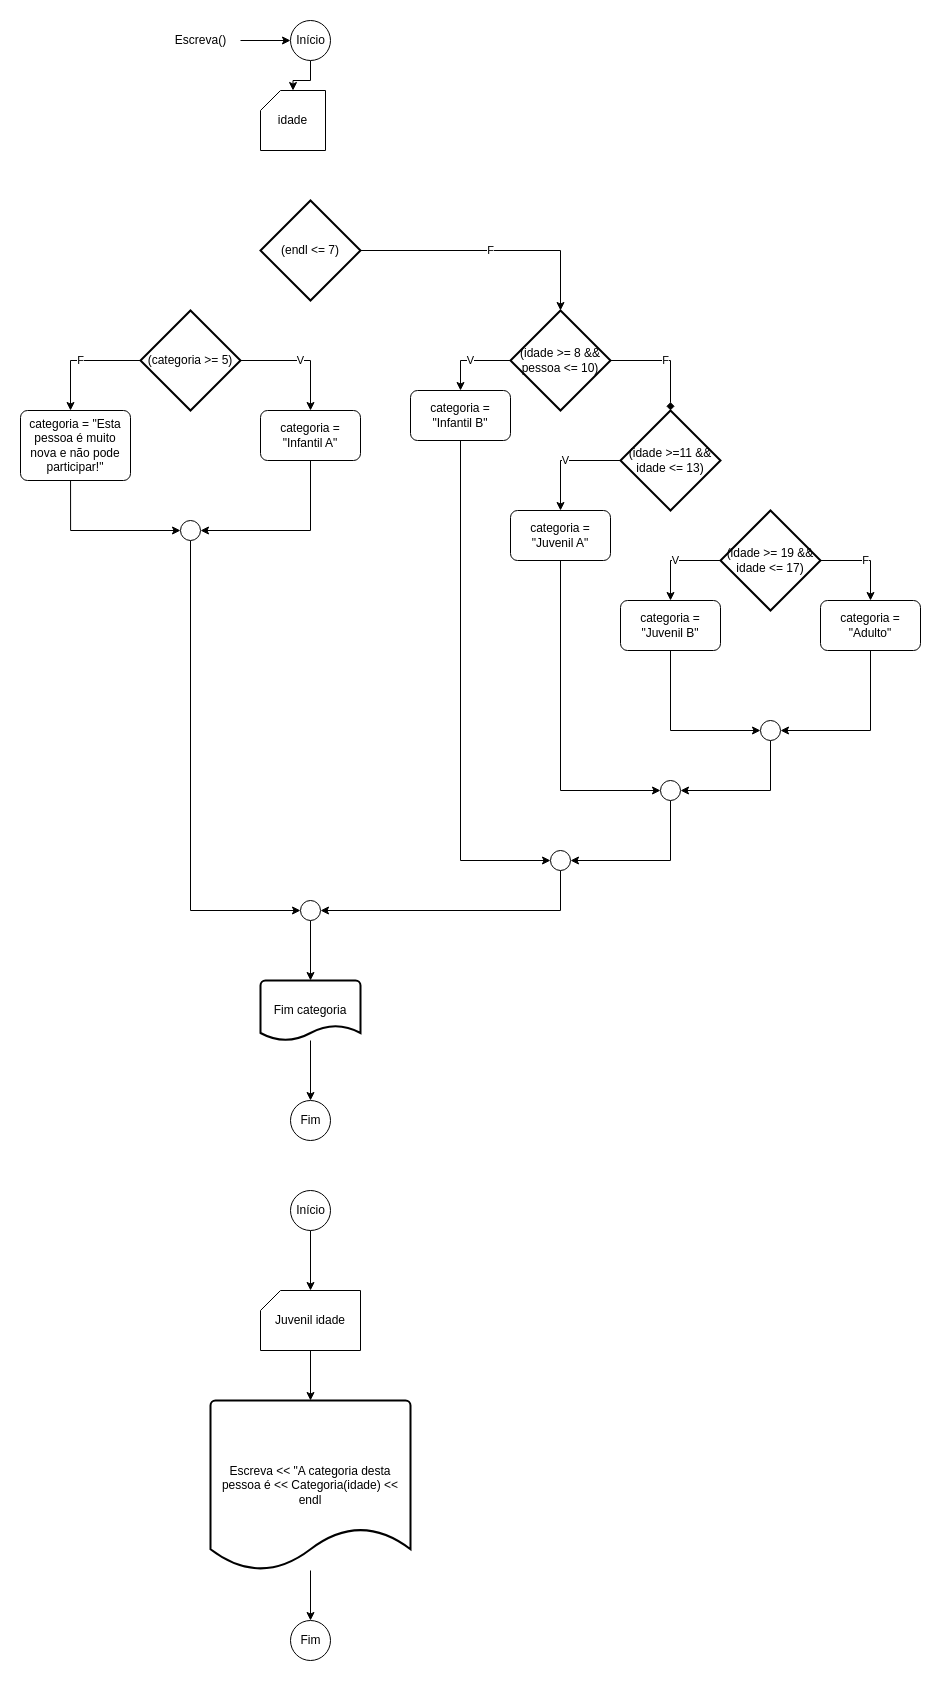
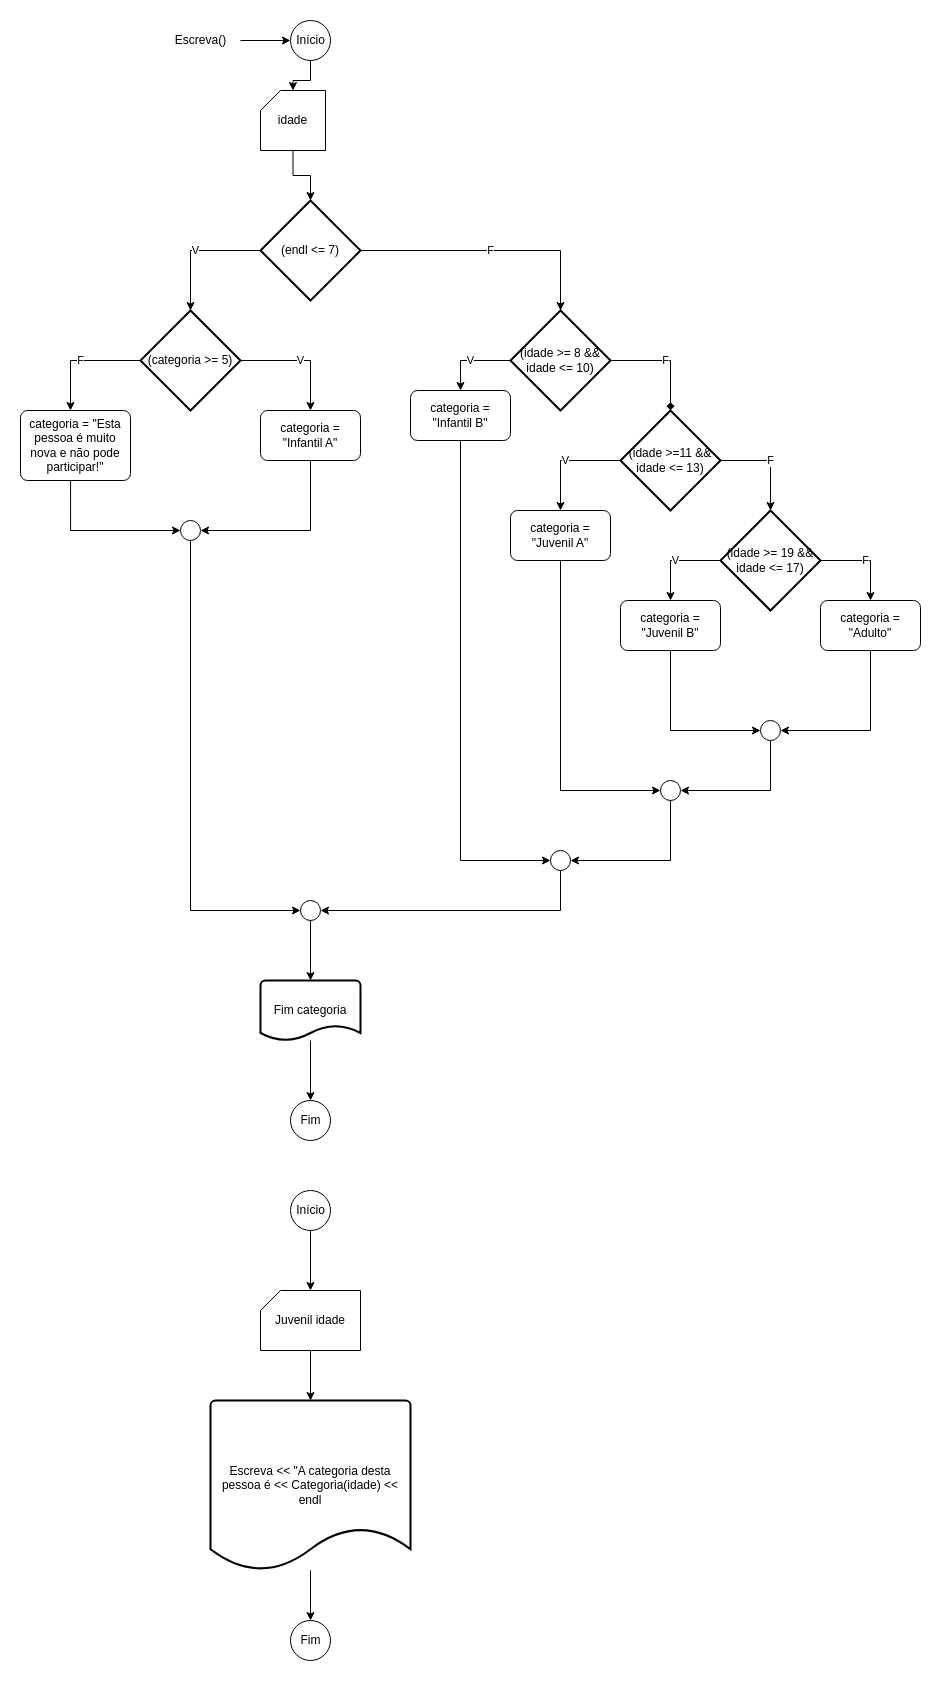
none -> (298, 176)
none -> (200, 251)
(561, 361) -> (561, 361)
none -> (767, 461)
